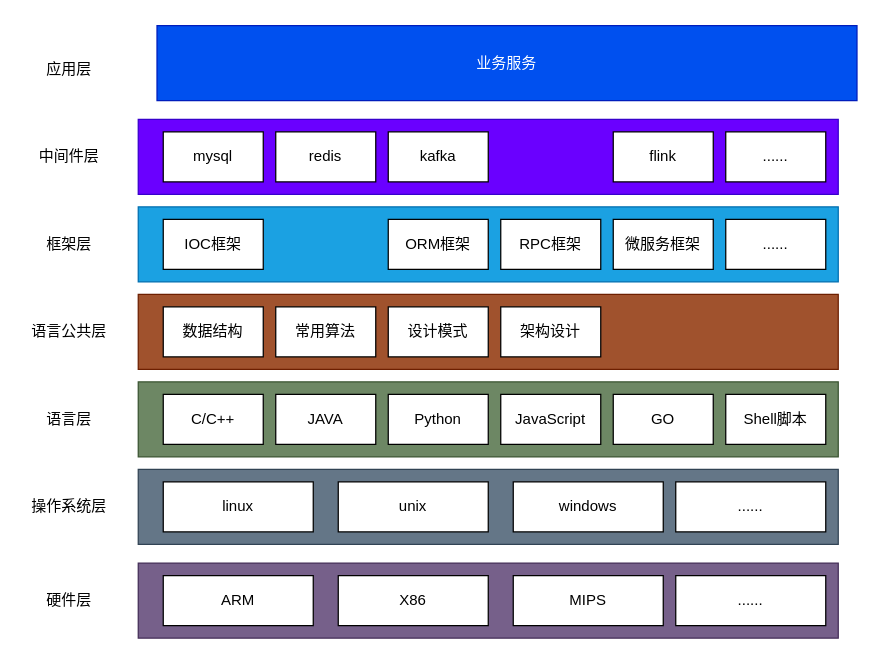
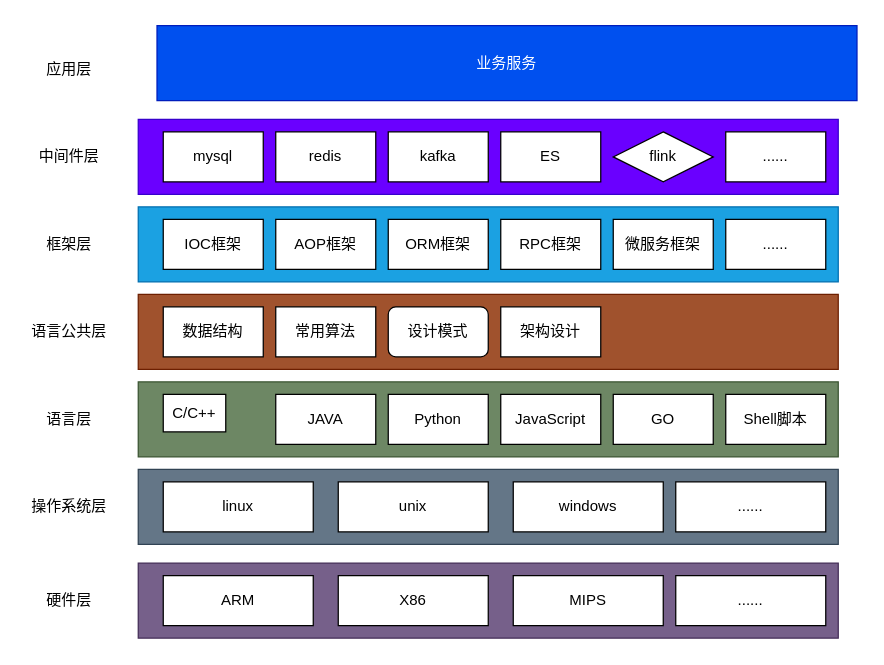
none -> (551, 157)
(663, 157) -> (663, 157)
none -> (326, 244)
(438, 332) -> (438, 332)
(213, 419) -> (194, 413)
